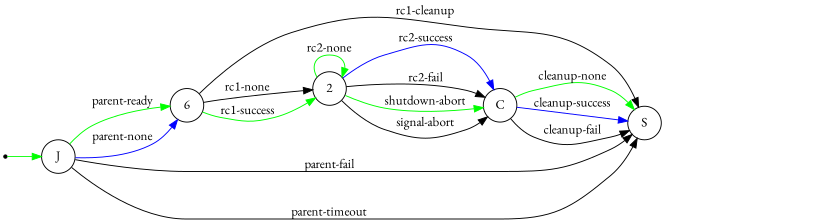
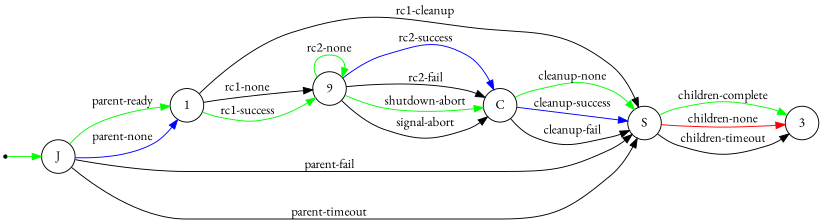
(330, 89) -> (330, 89)
(187, 105) -> (187, 105)
none -> (802, 123)
